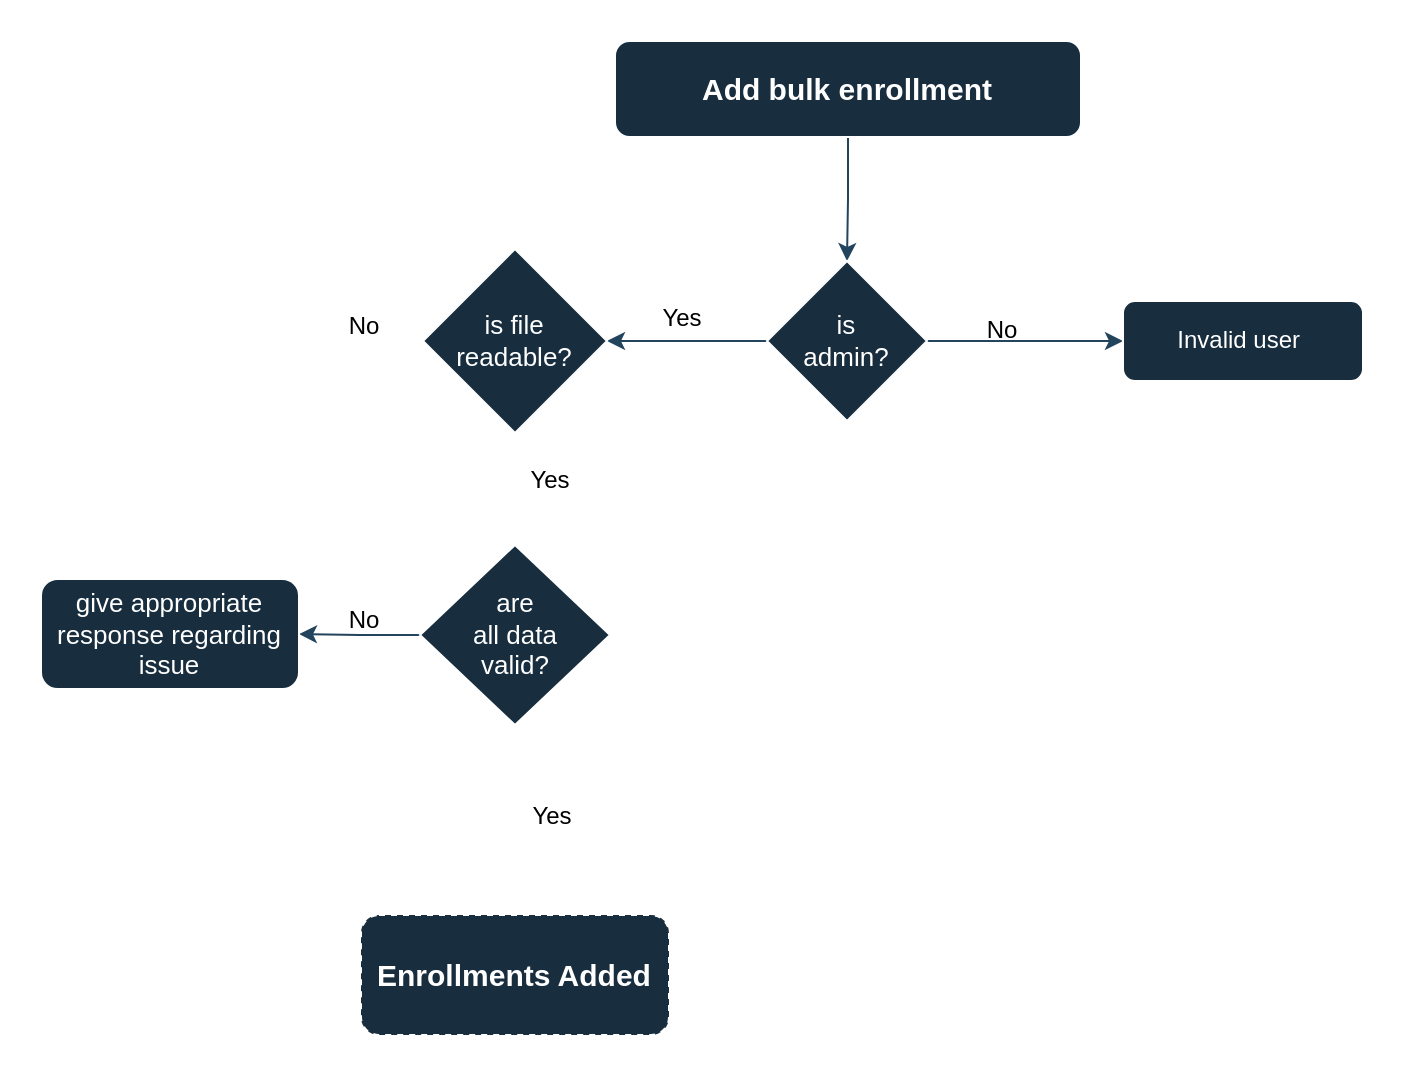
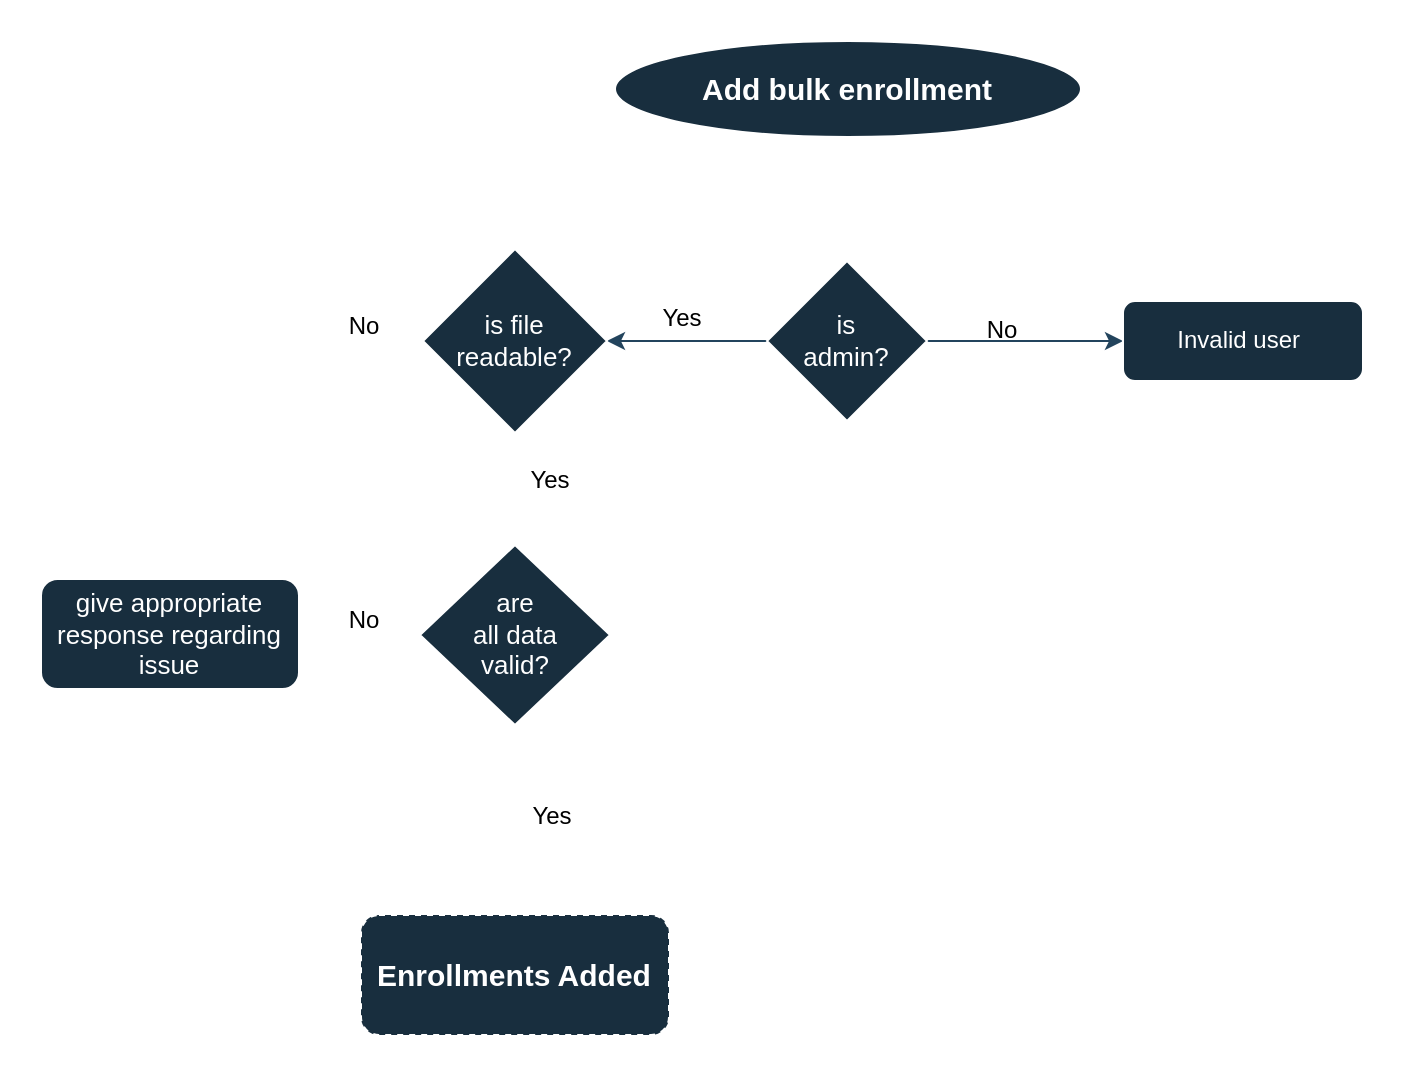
(848, 89) -> (848, 89)
(848, 192) -> none
(367, 635) -> none
